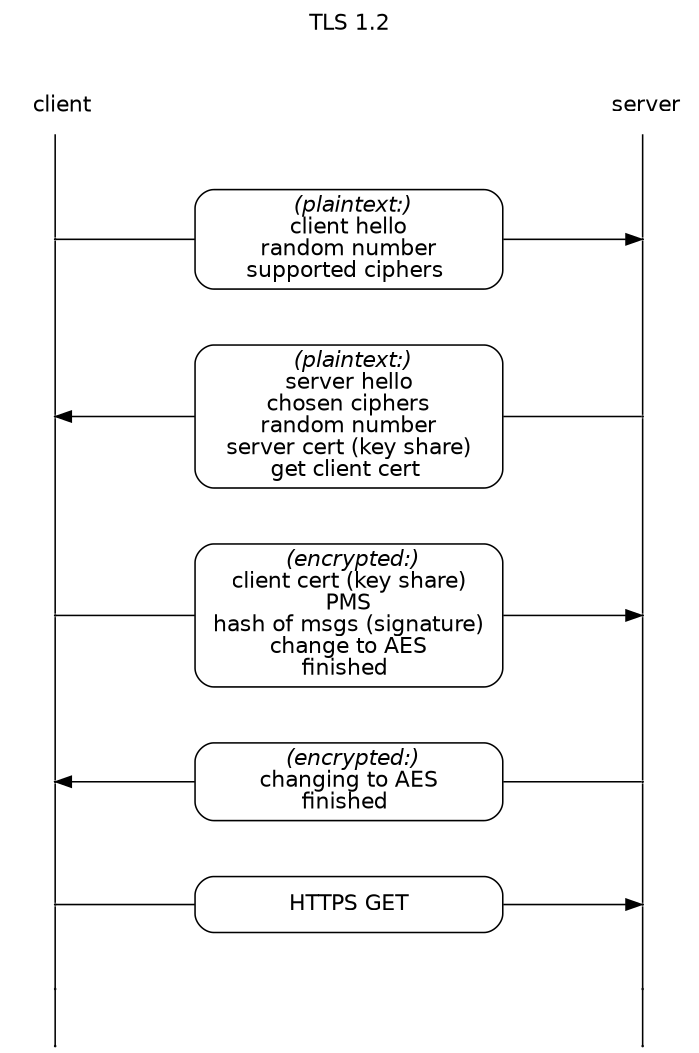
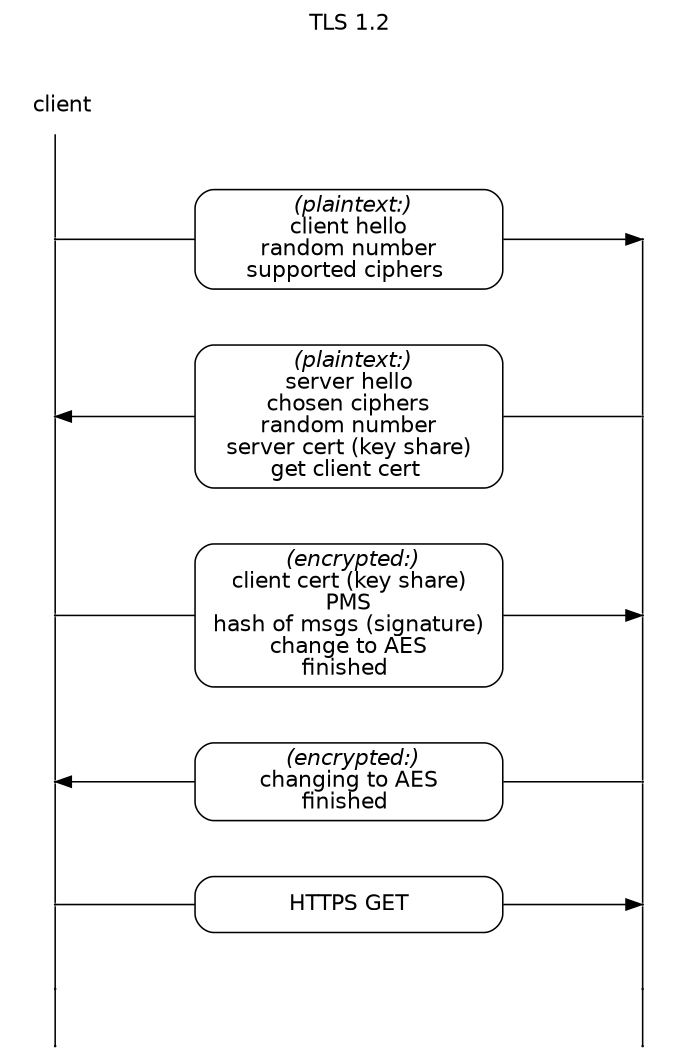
(643, 106) -> none
